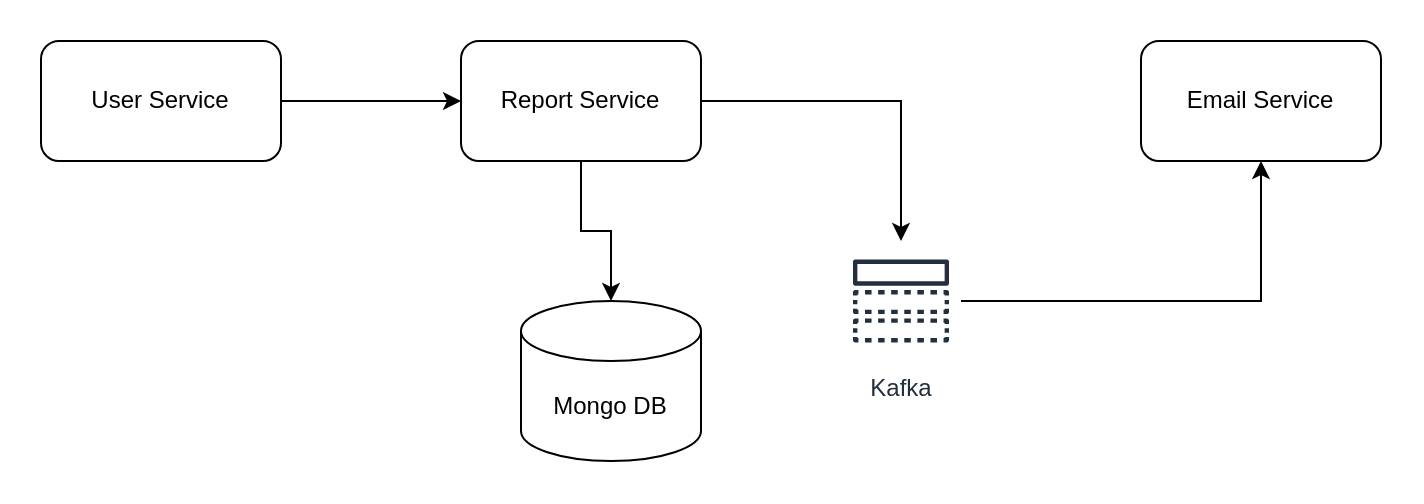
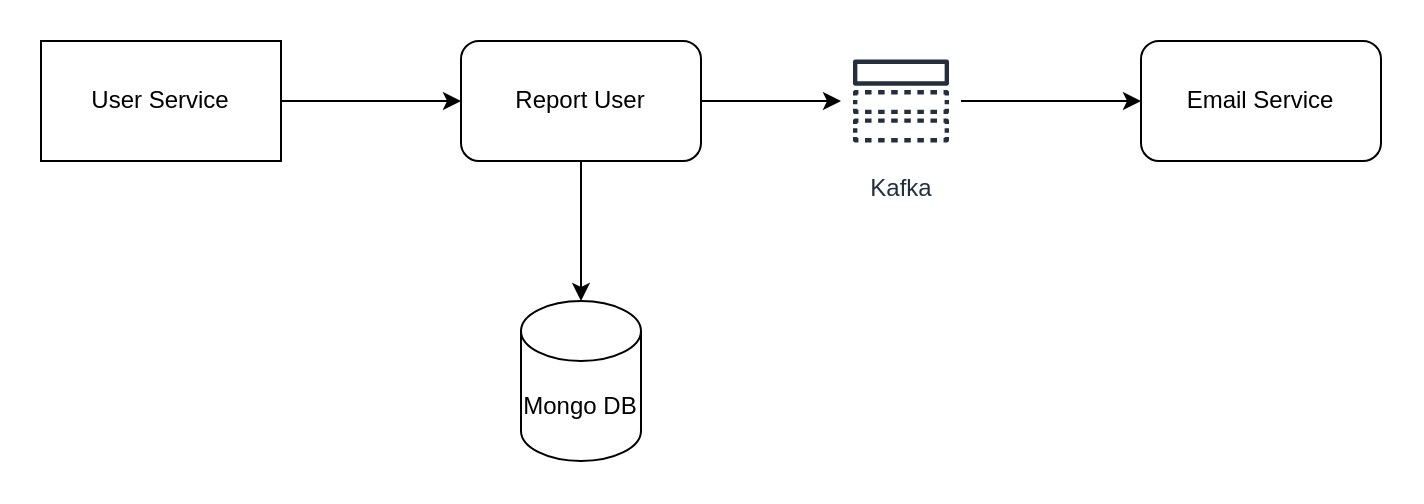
(161, 101) -> (161, 101)
(581, 101) -> (581, 101)
(901, 301) -> (901, 101)
(611, 381) -> (581, 381)
